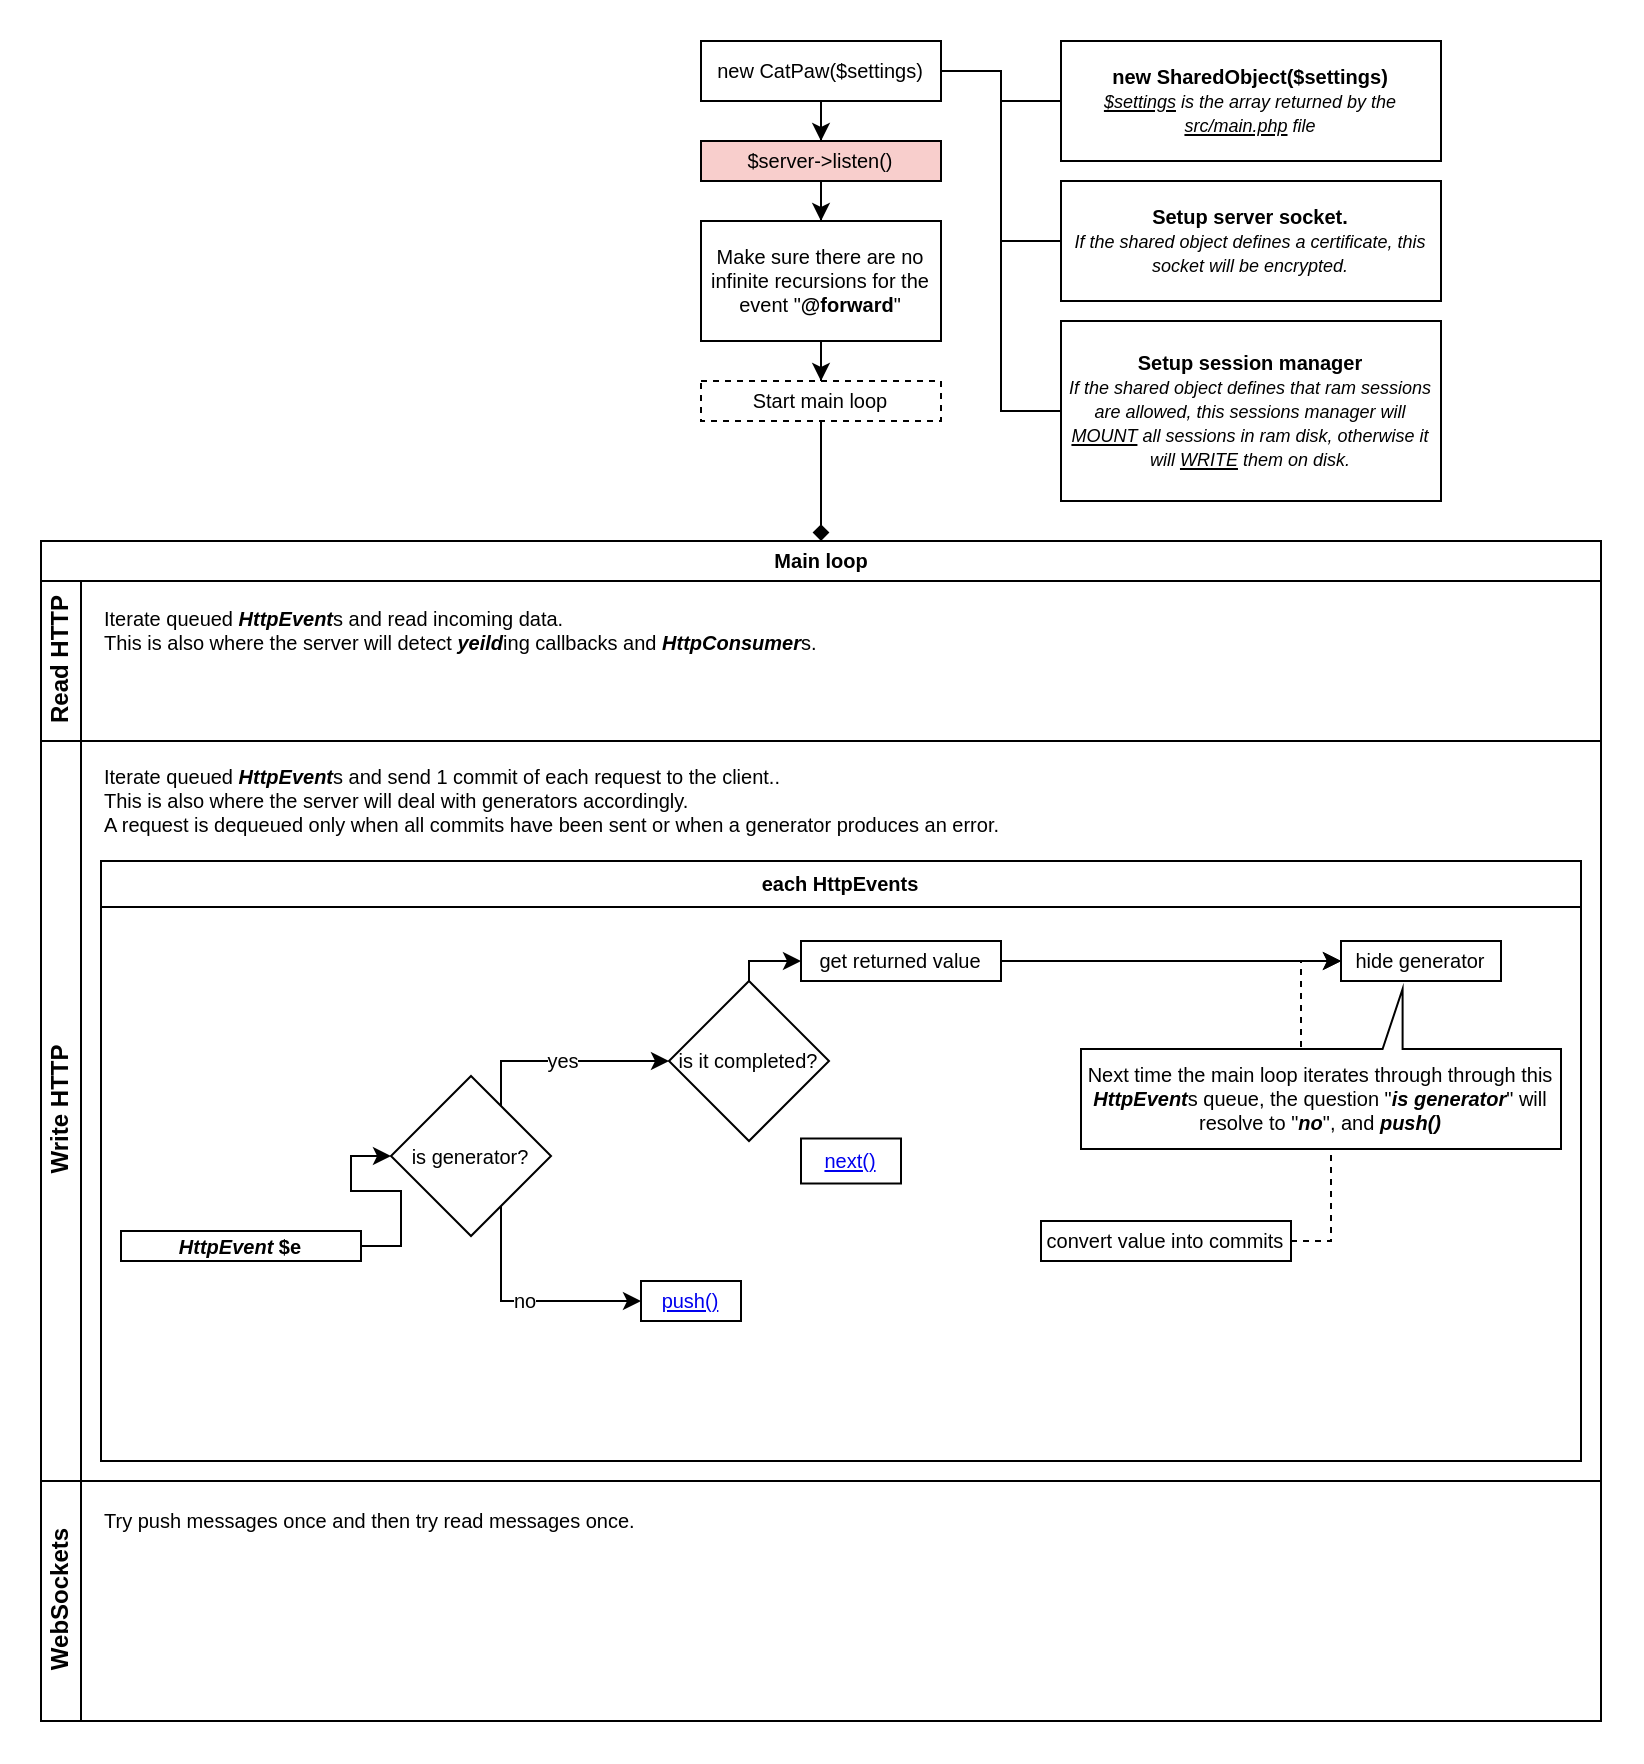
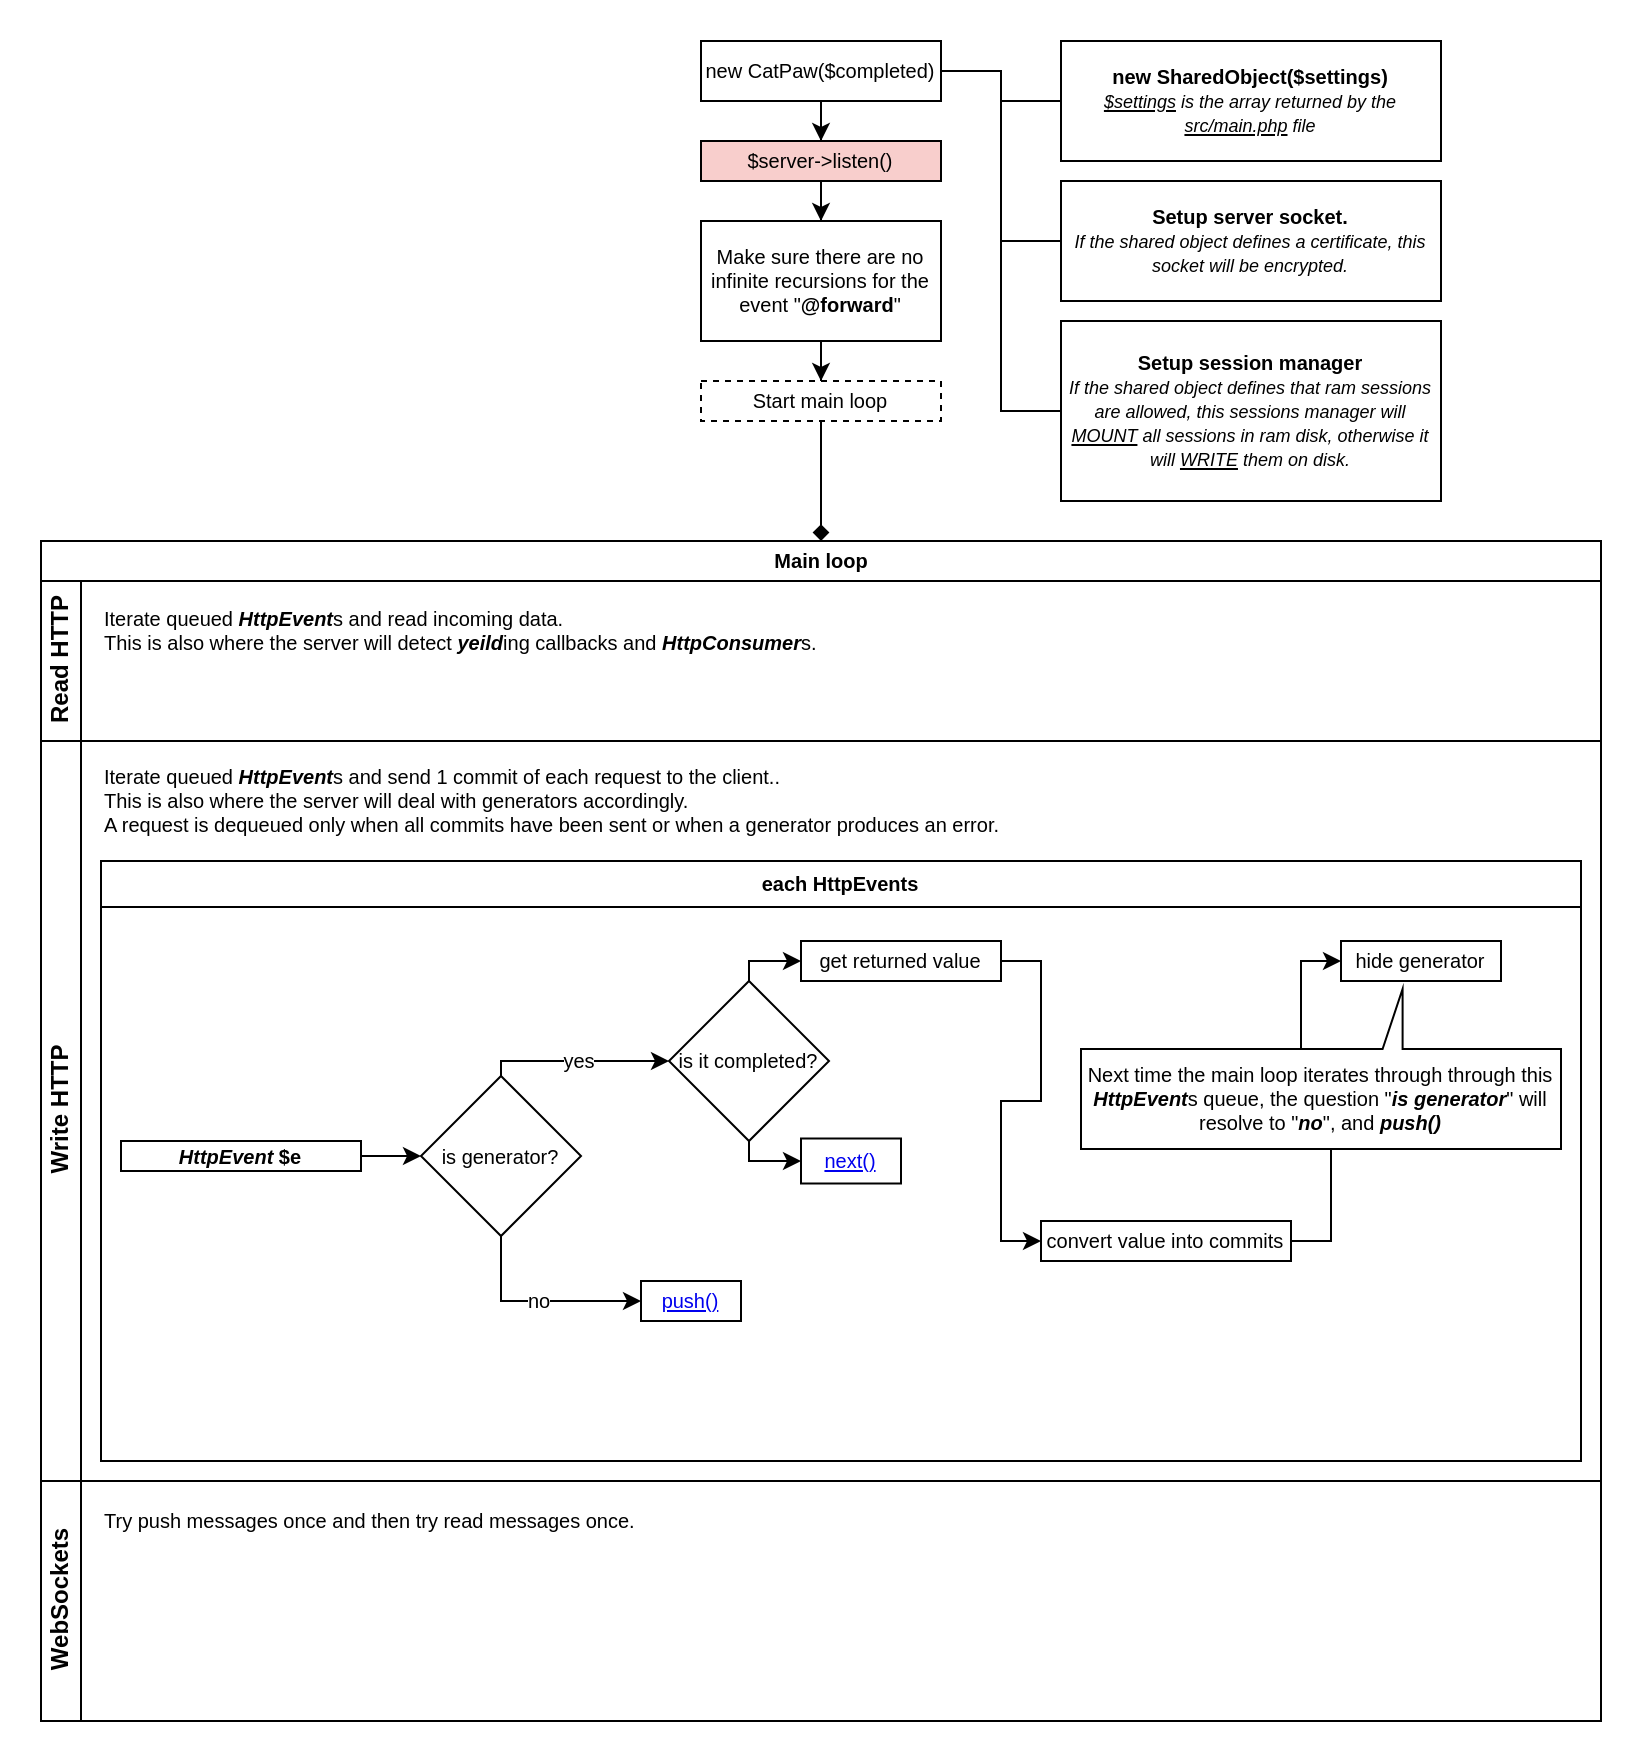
(821, 71) -> (821, 71)
(1167, 961) -> (1009, 1101)
(471, 1156) -> (501, 1156)
none -> (758, 1161)
(1331, 1213) -> (1331, 1213)
(241, 1246) -> (241, 1156)
